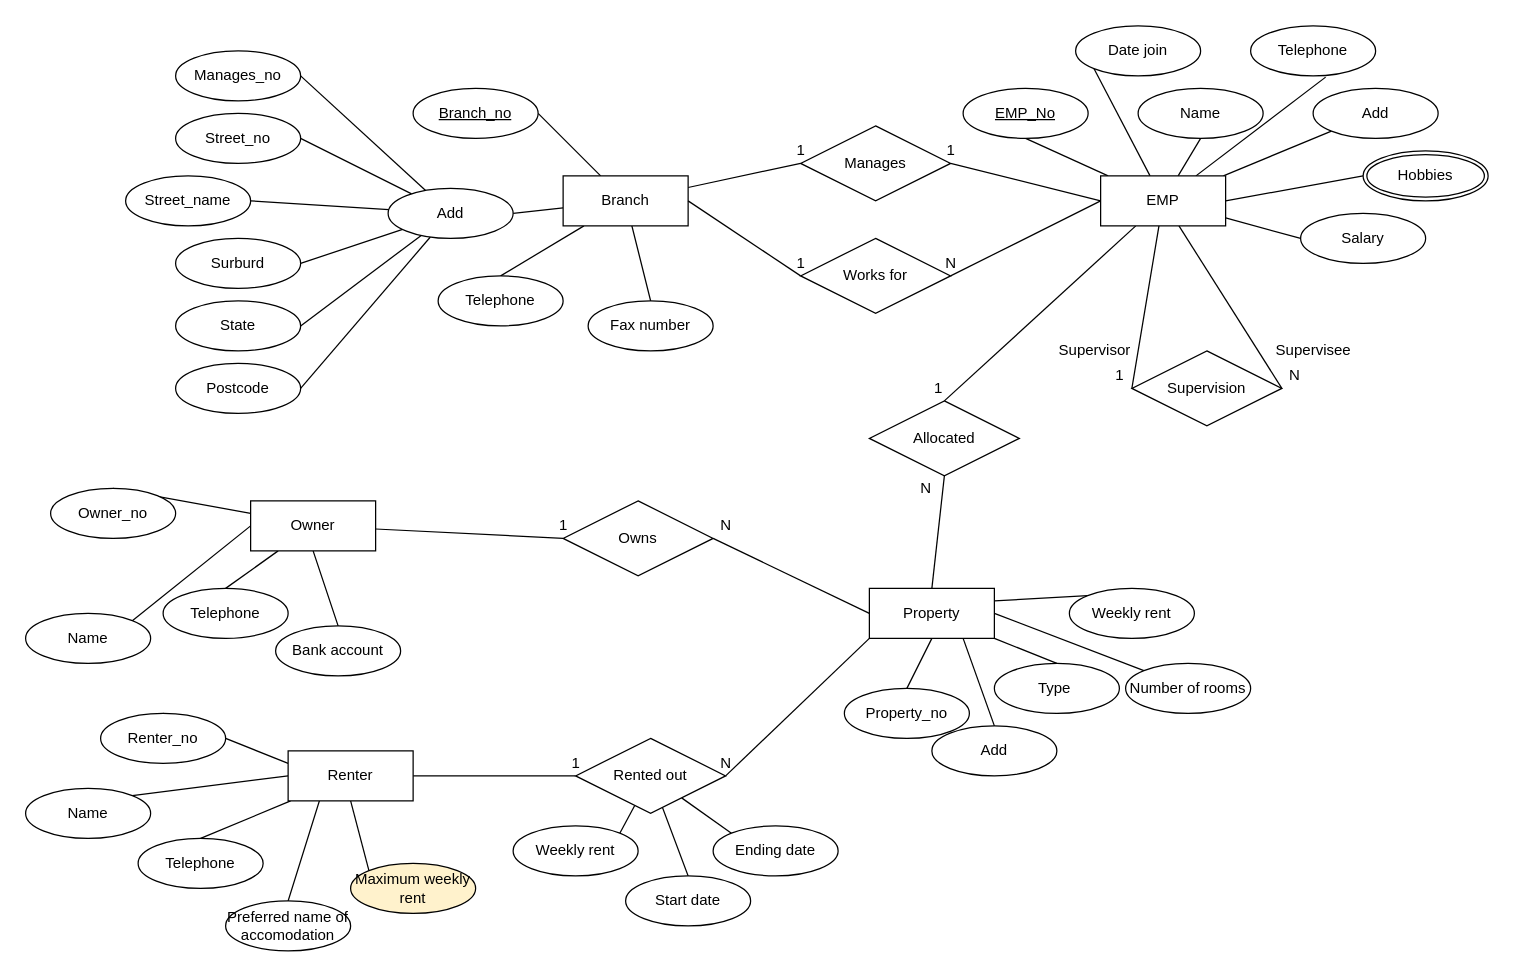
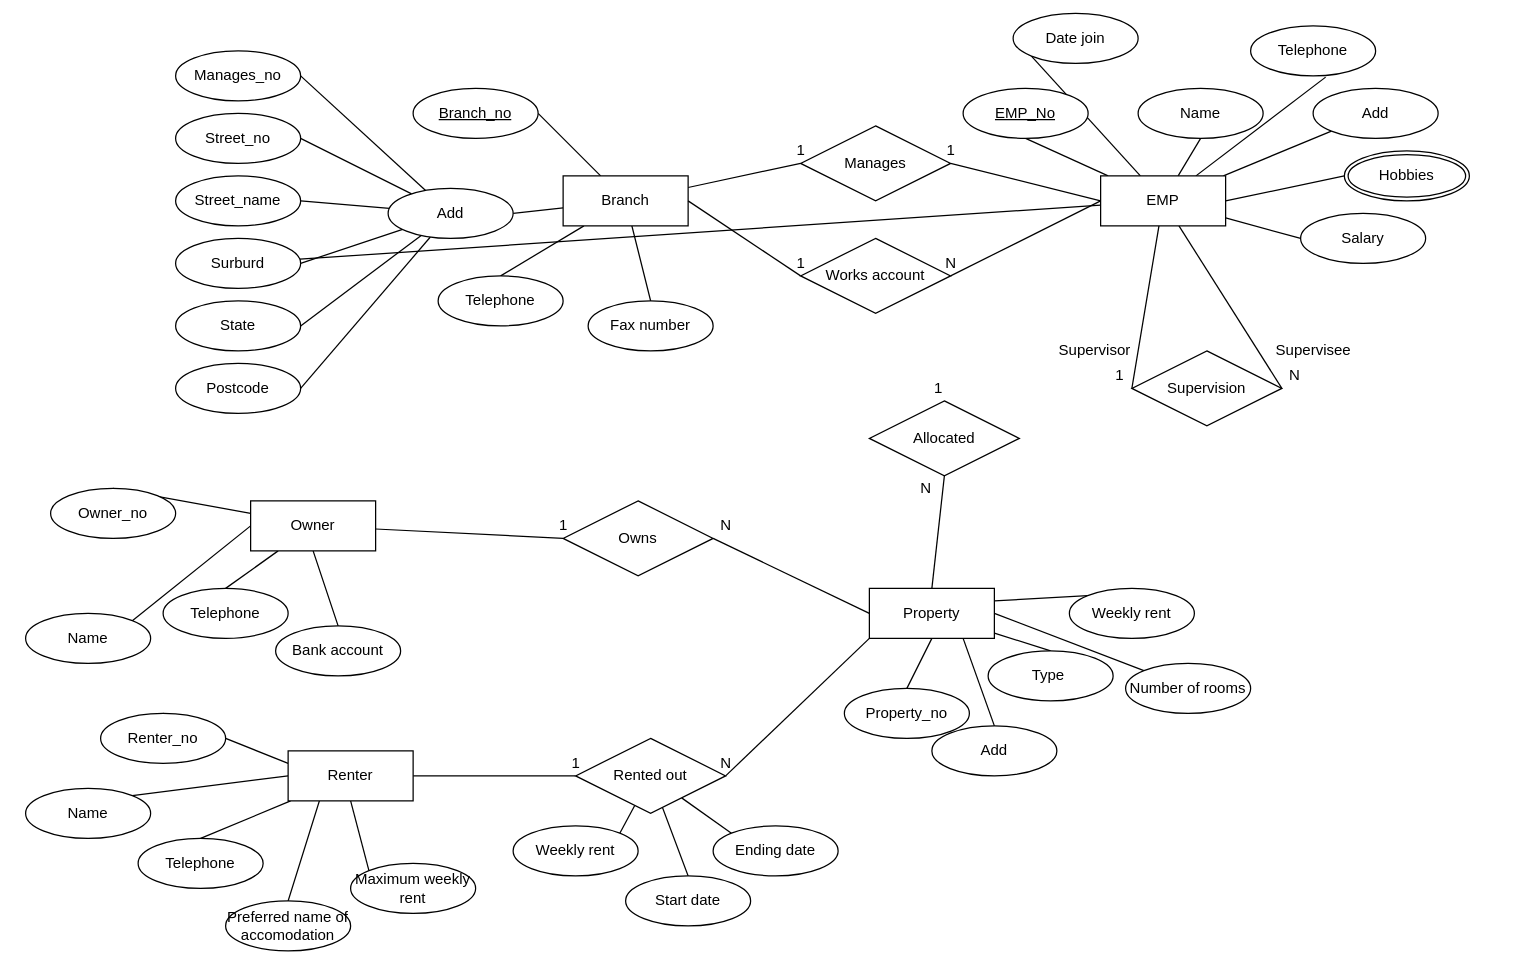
(1138, 51) -> (1076, 38)
(1426, 176) -> (1407, 176)
(188, 201) -> (238, 201)
(876, 276) -> (876, 276)
(1040, 313) -> (822, 224)
(1057, 688) -> (1051, 676)
(413, 888) -> (413, 888)
